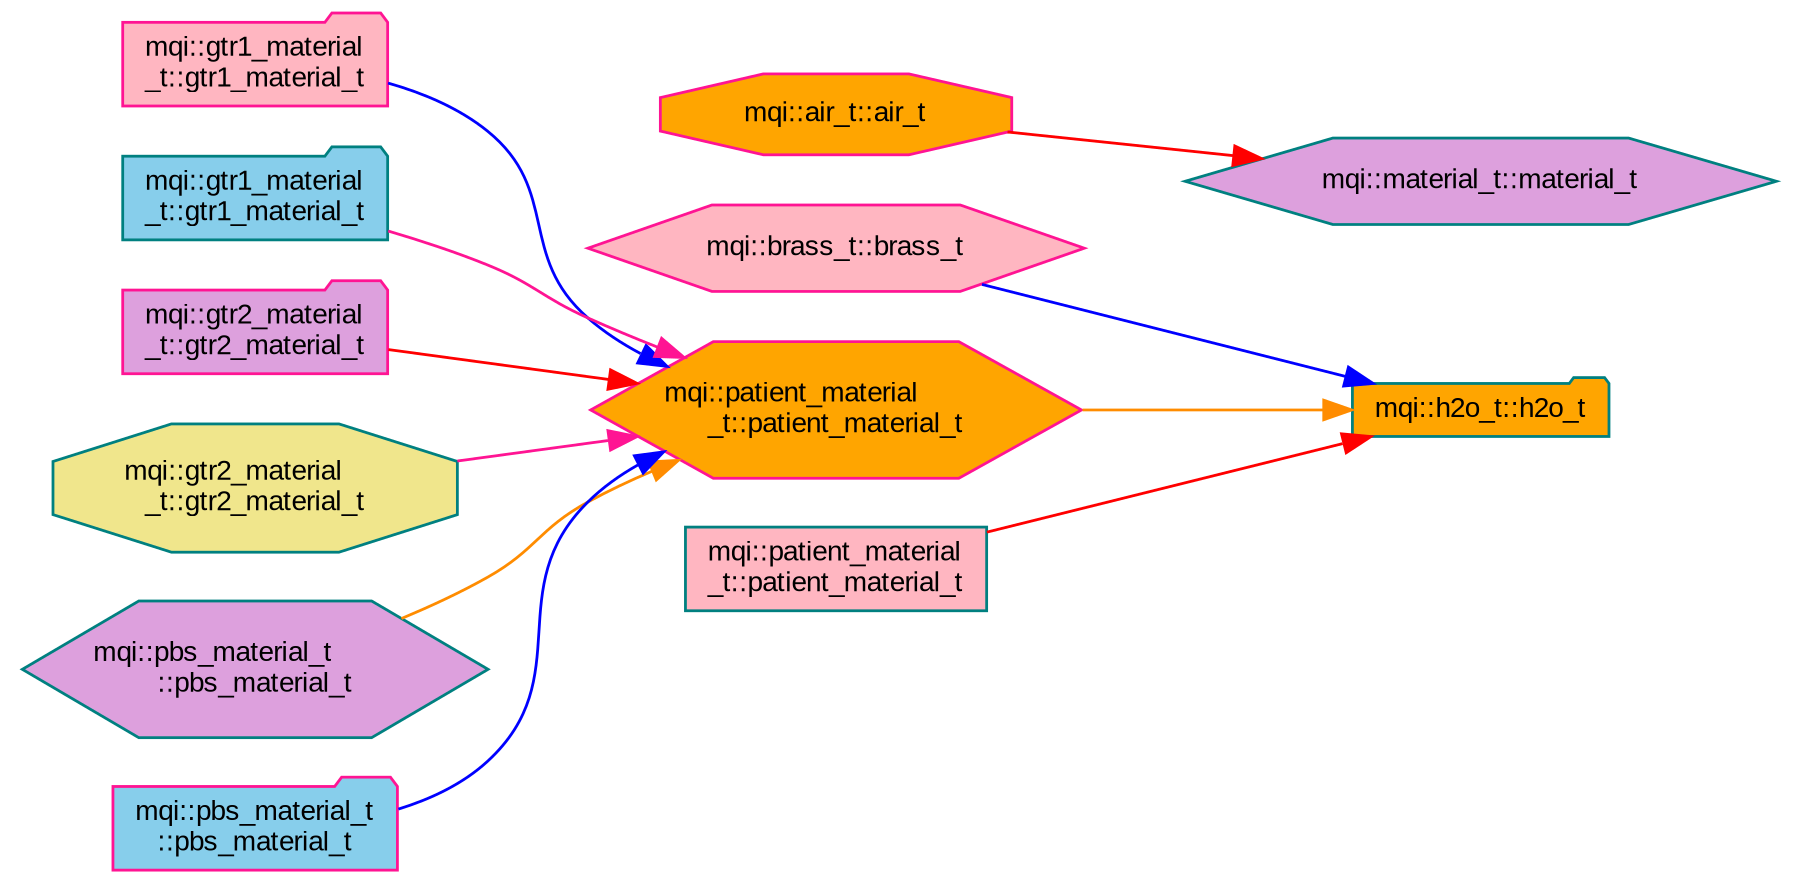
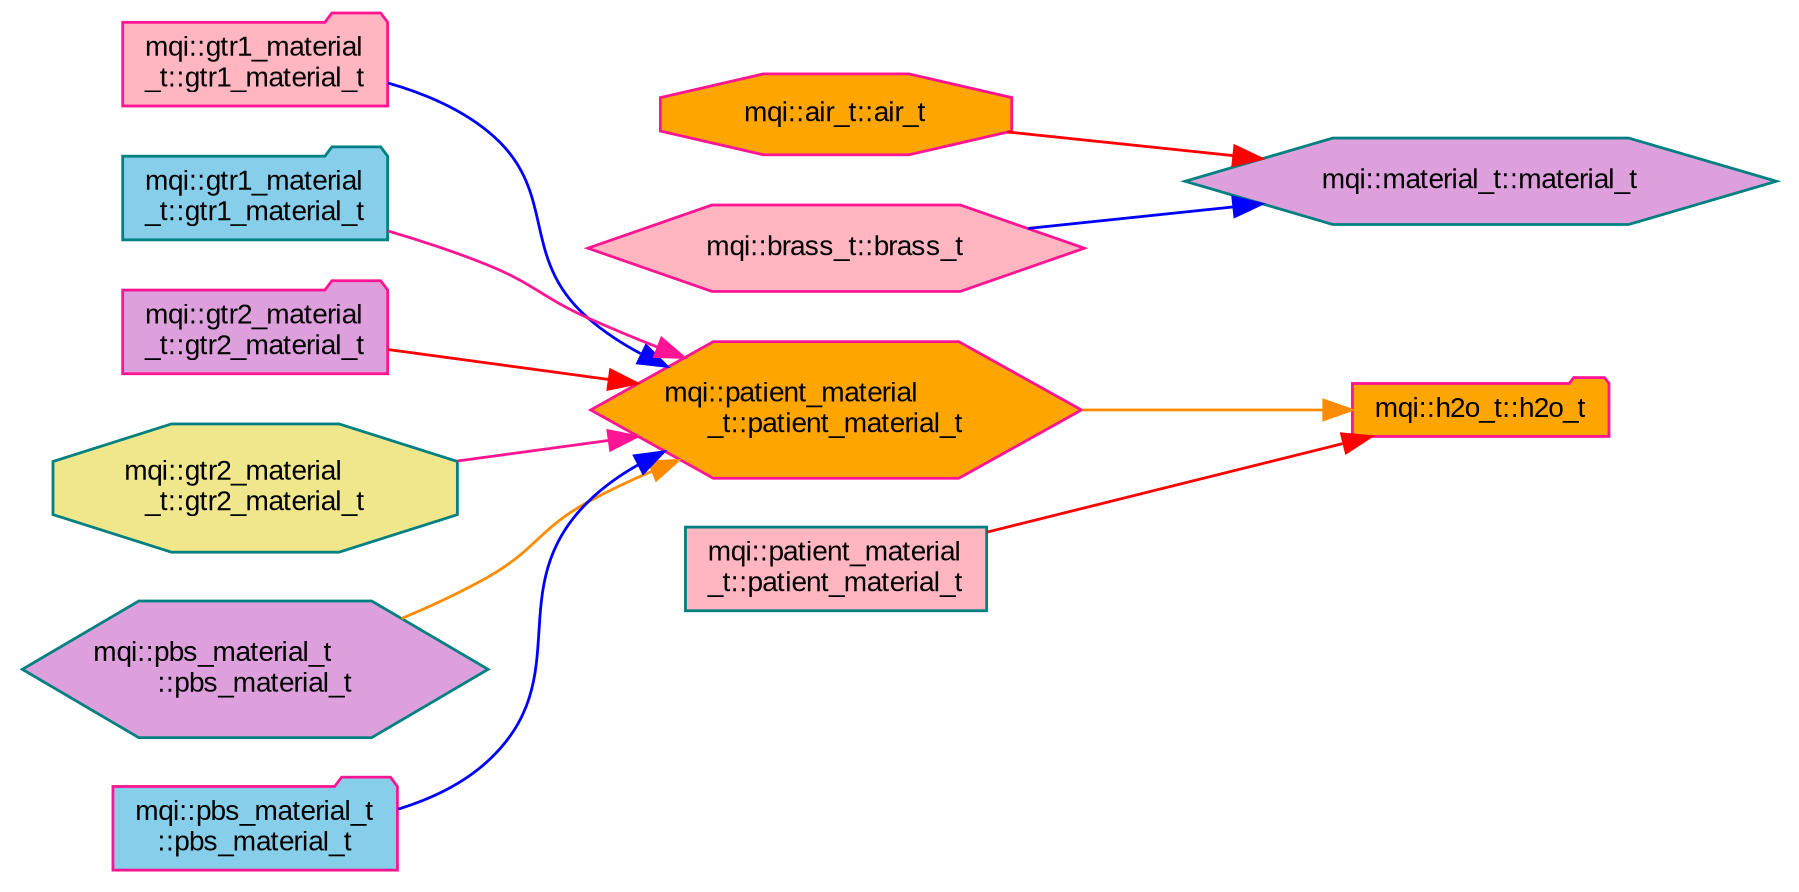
(1164, 330) -> (1131, 218)
(1481, 410) -> (1481, 410)
